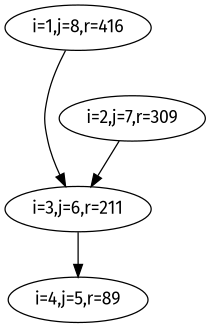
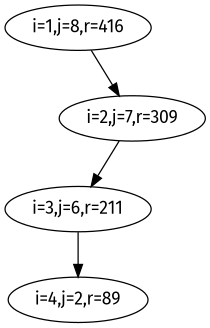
(45, 112) -> (102, 68)
(78, 300) -> (78, 300)
